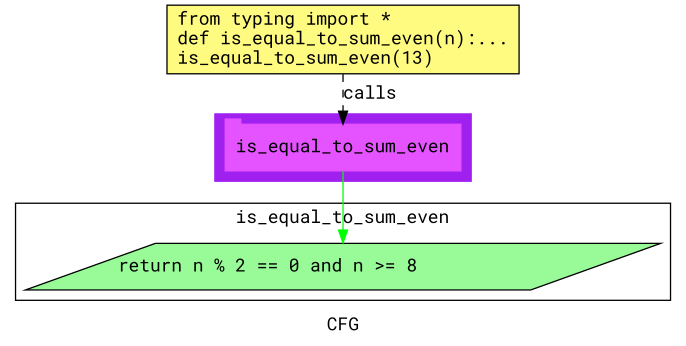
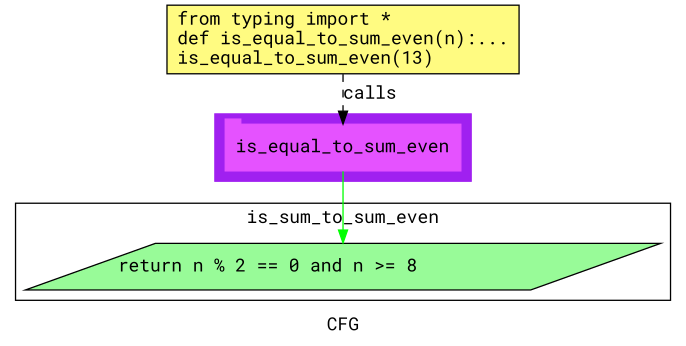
(343, 218) -> (343, 218)
